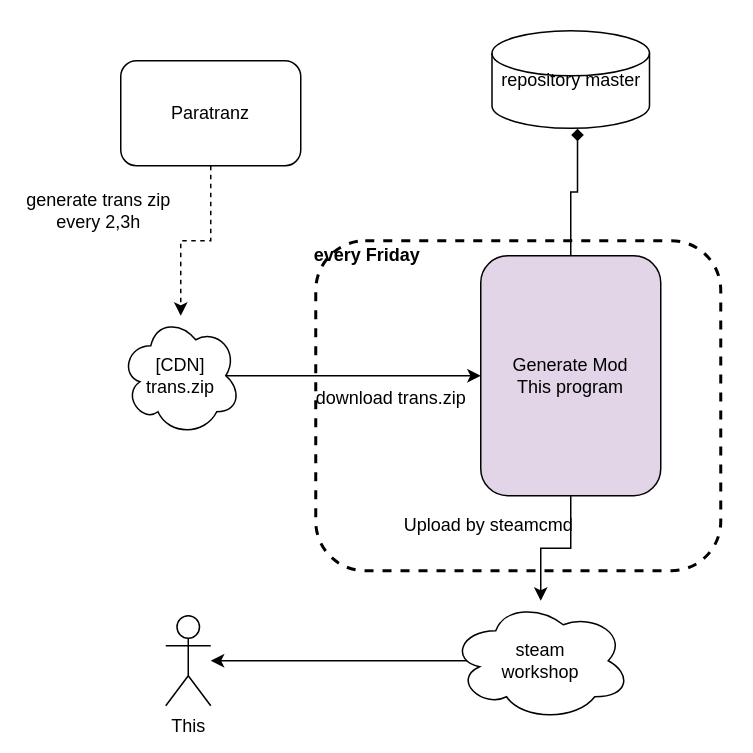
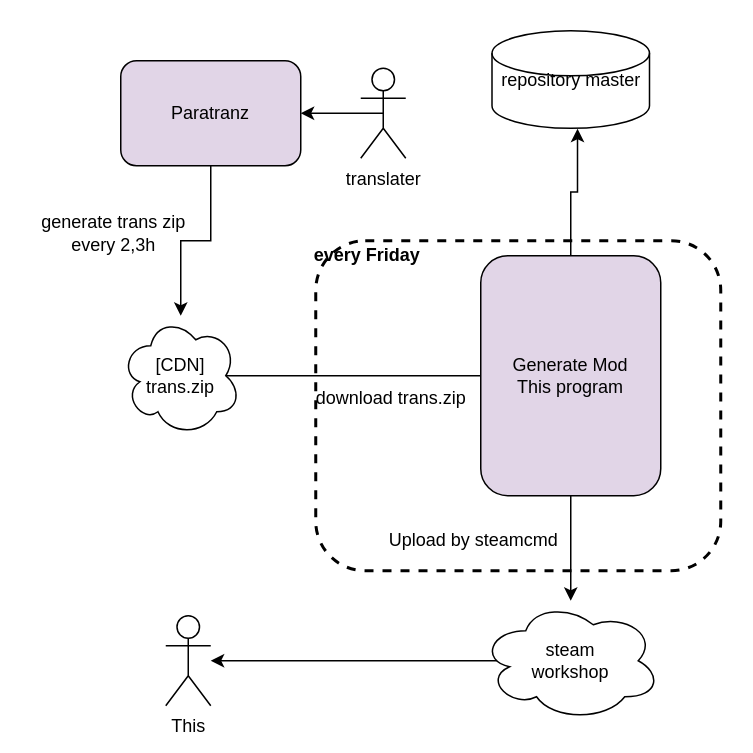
(211, 113) -> (211, 113)
none -> (346, 113)
none -> (383, 113)
(578, 141) -> (578, 140)
(98, 211) -> (113, 233)
(200, 241) -> (200, 241)
(469, 376) -> (473, 376)
(488, 526) -> (473, 541)
(541, 661) -> (571, 661)
